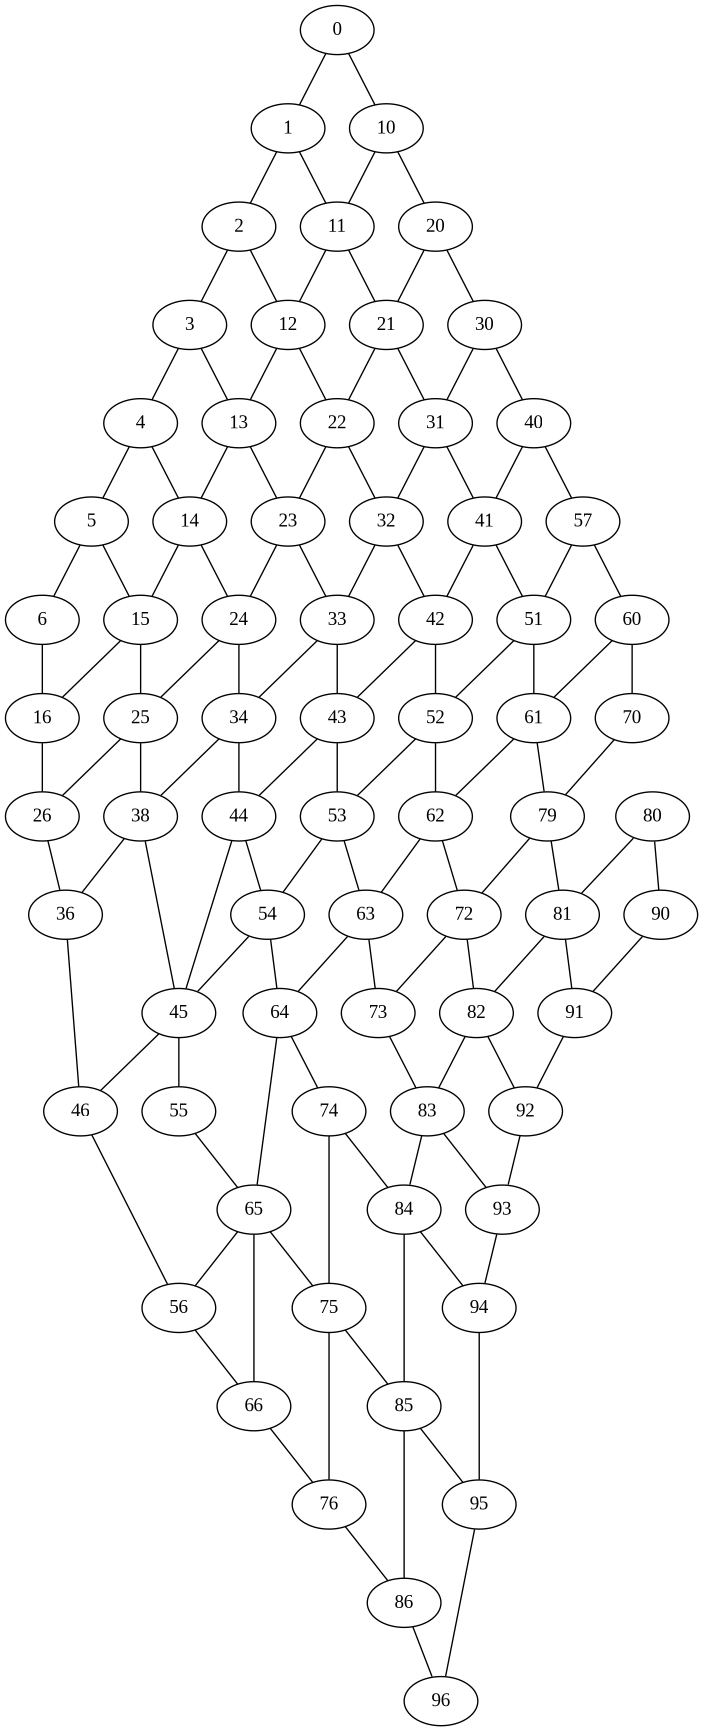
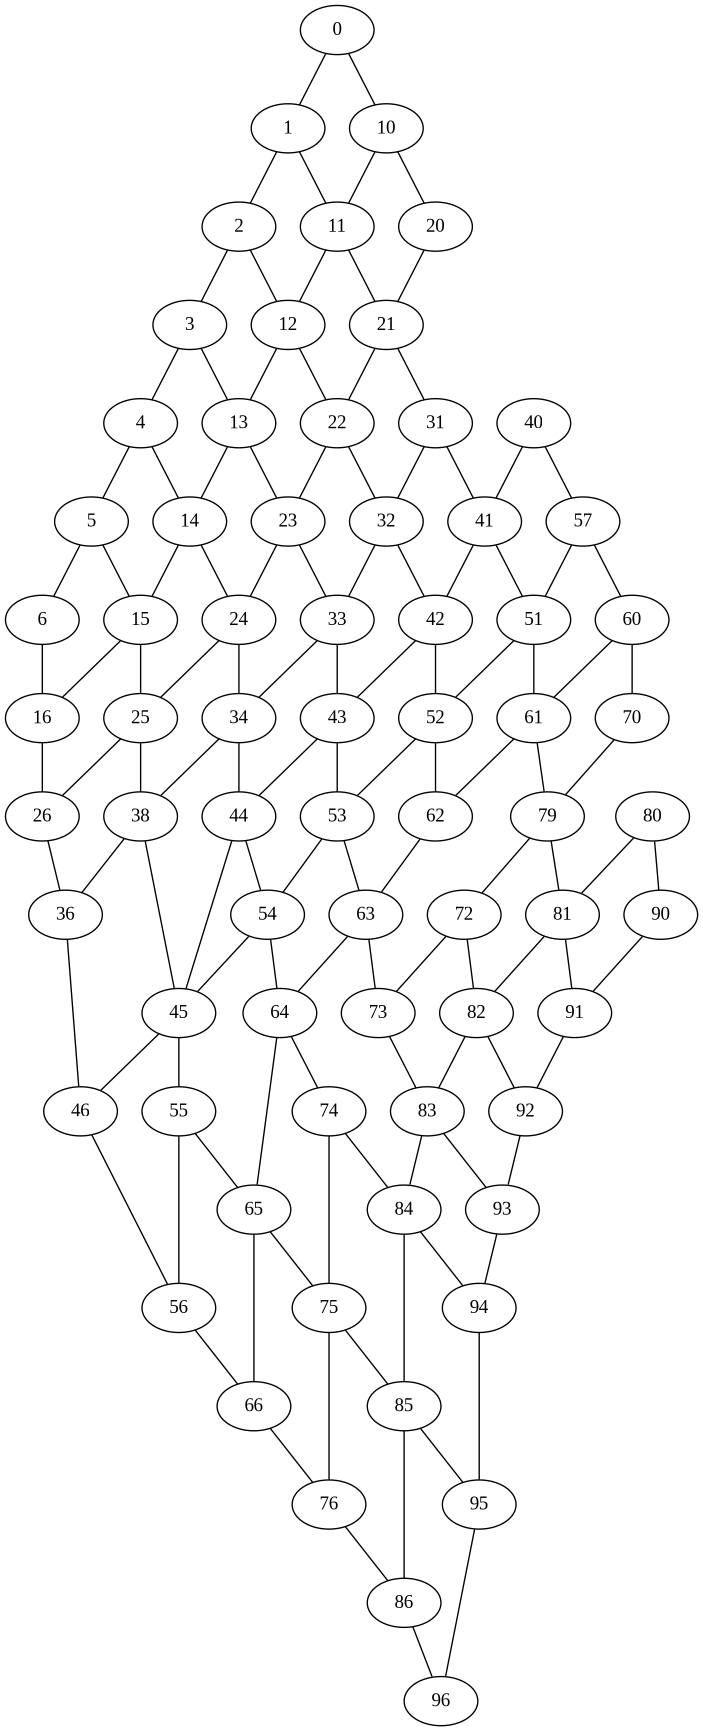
(485, 325) -> none
(450, 866) -> none
(216, 1259) -> (179, 1210)
